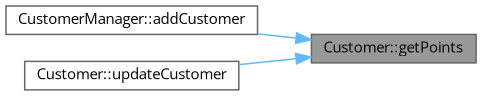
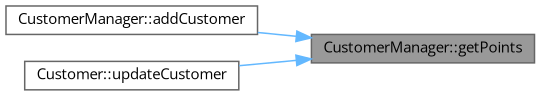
(394, 49) -> (423, 49)
